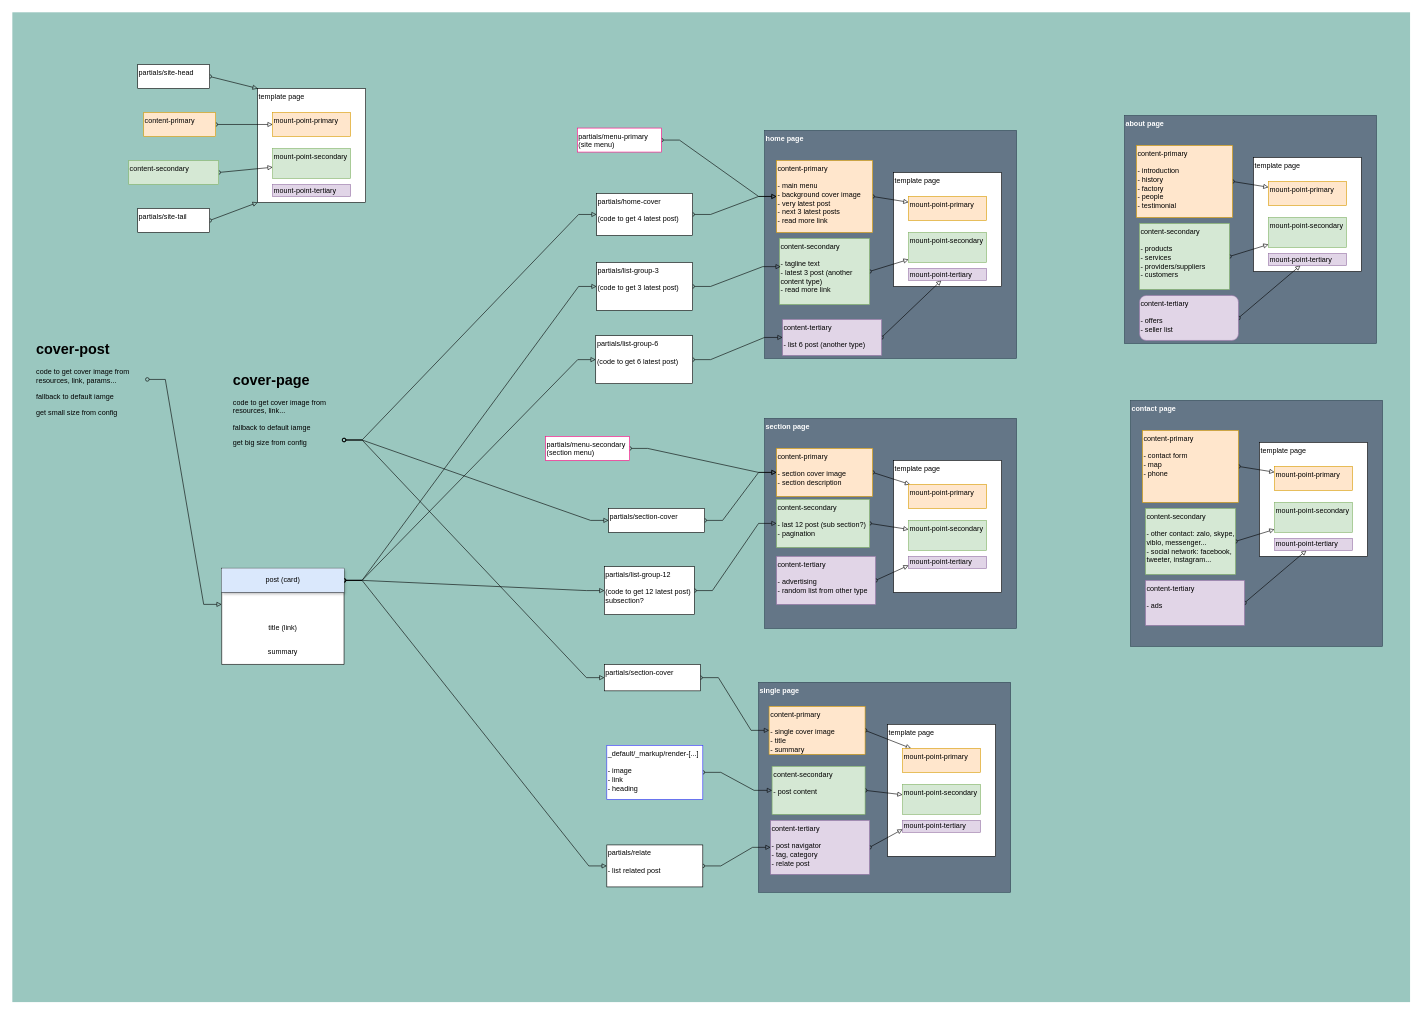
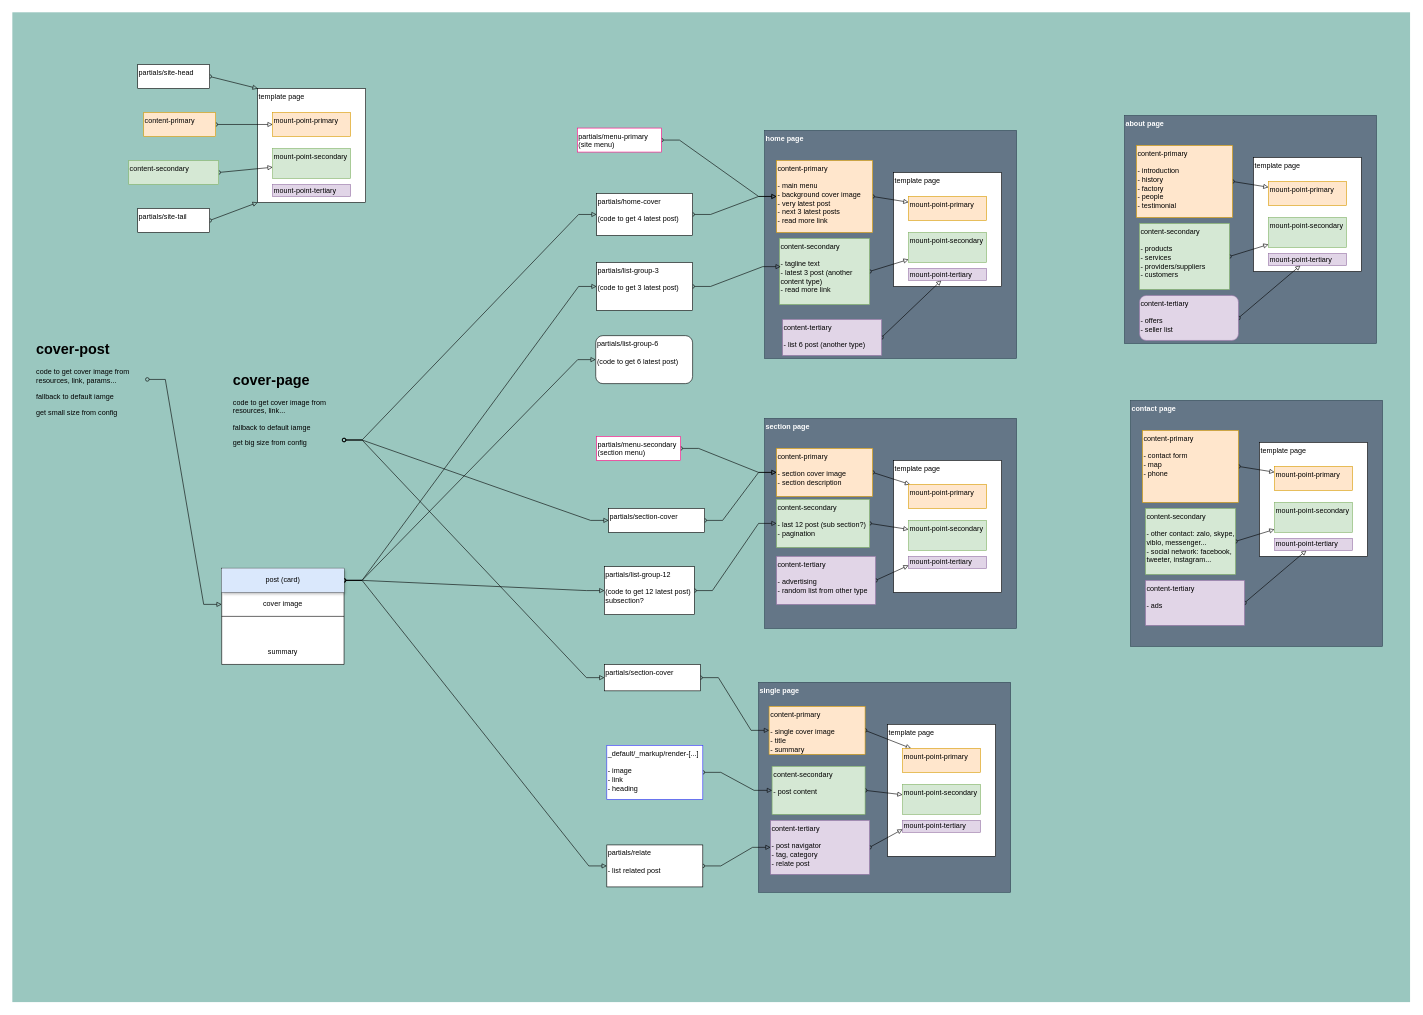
(736, 349) -> none
(644, 360) -> (644, 360)
(588, 449) -> (639, 449)
none -> (283, 605)
(283, 629) -> none
